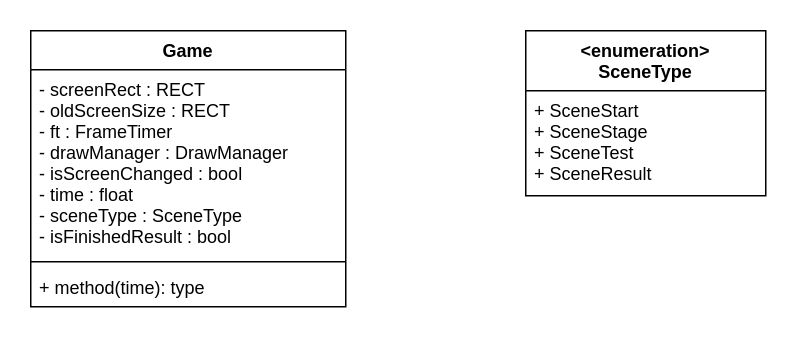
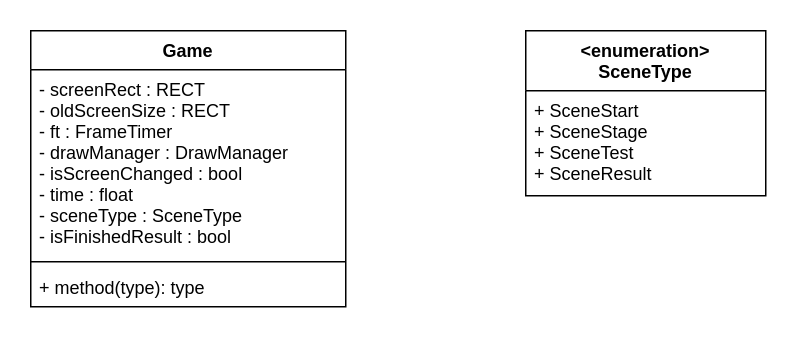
(130, 288) -> (133, 288)
